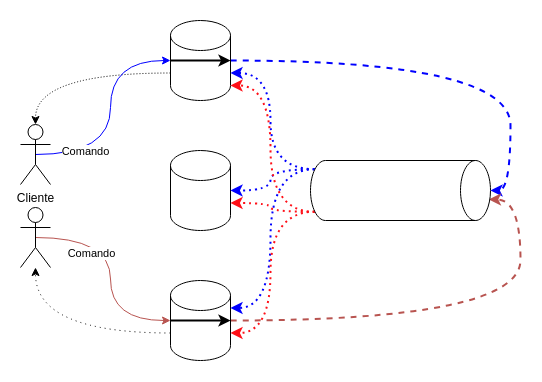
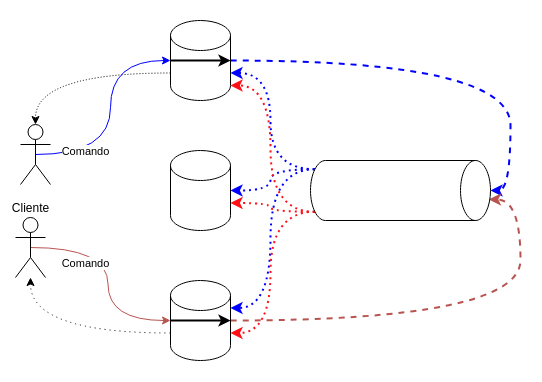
(36, 238) -> (31, 248)
